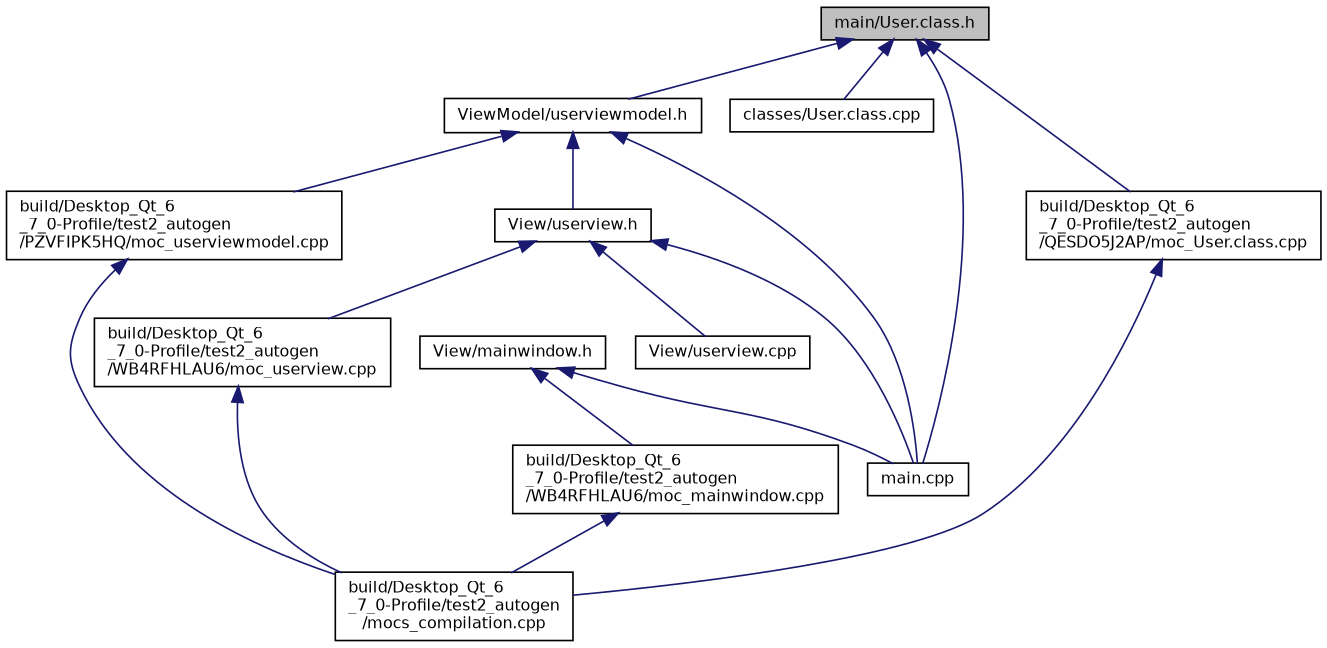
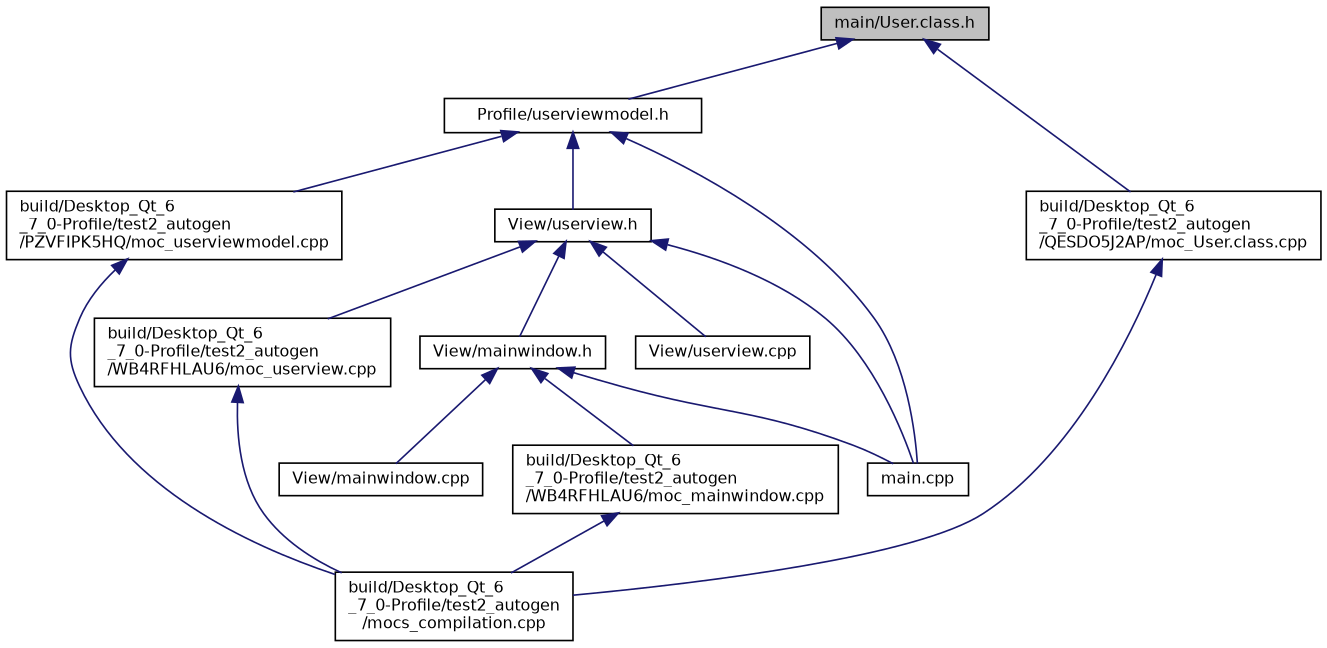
(573, 116) -> (573, 116)
(832, 116) -> none
(962, 257) -> none
none -> (539, 296)
none -> (381, 479)
